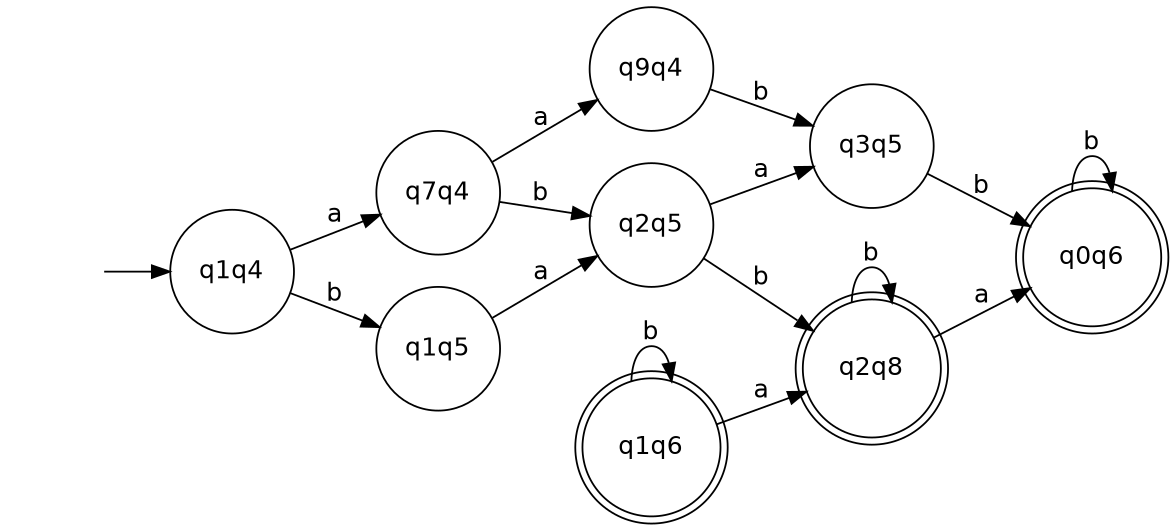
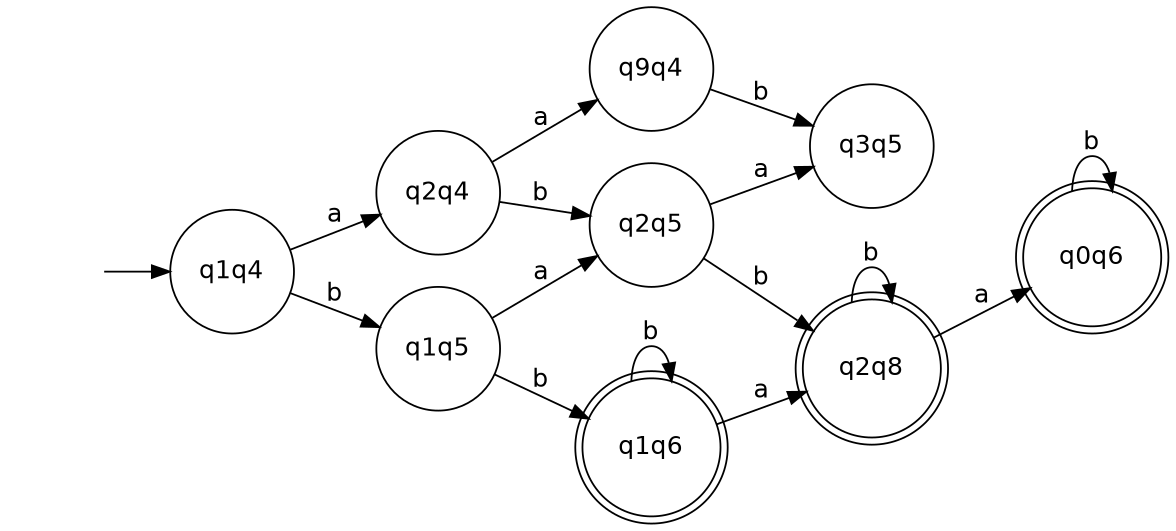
(438, 193) -> (438, 193)
(970, 196) -> none
none -> (533, 393)
